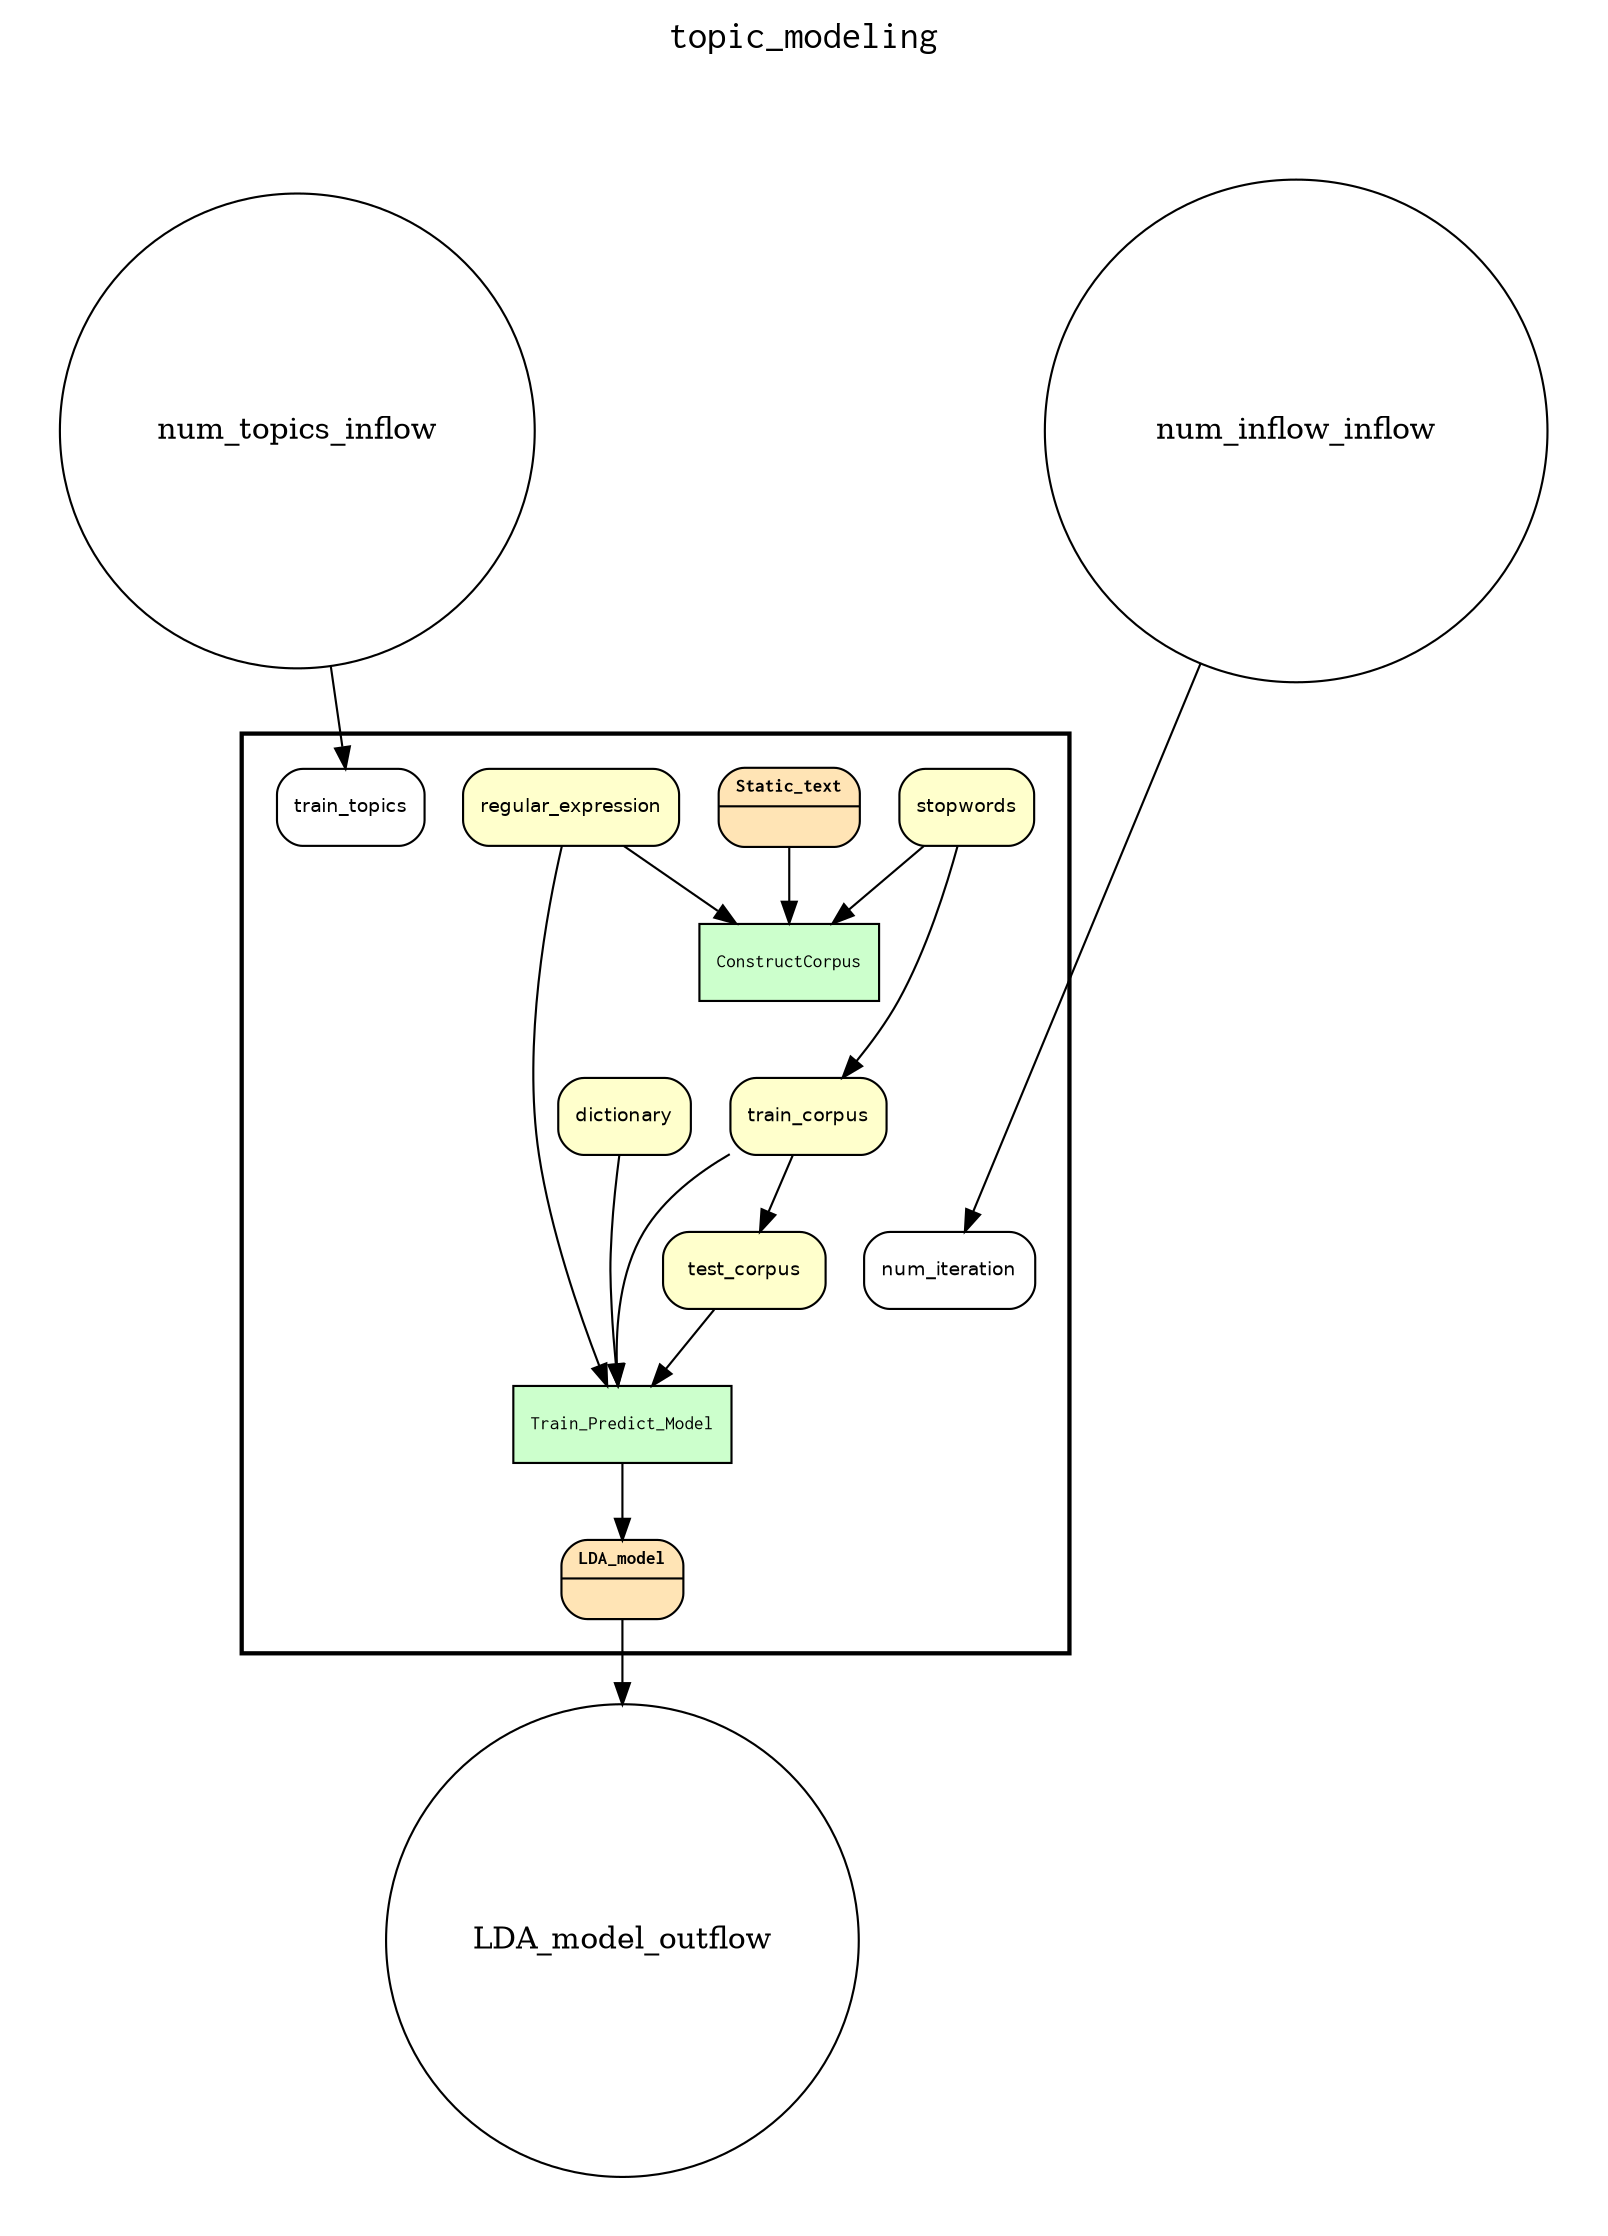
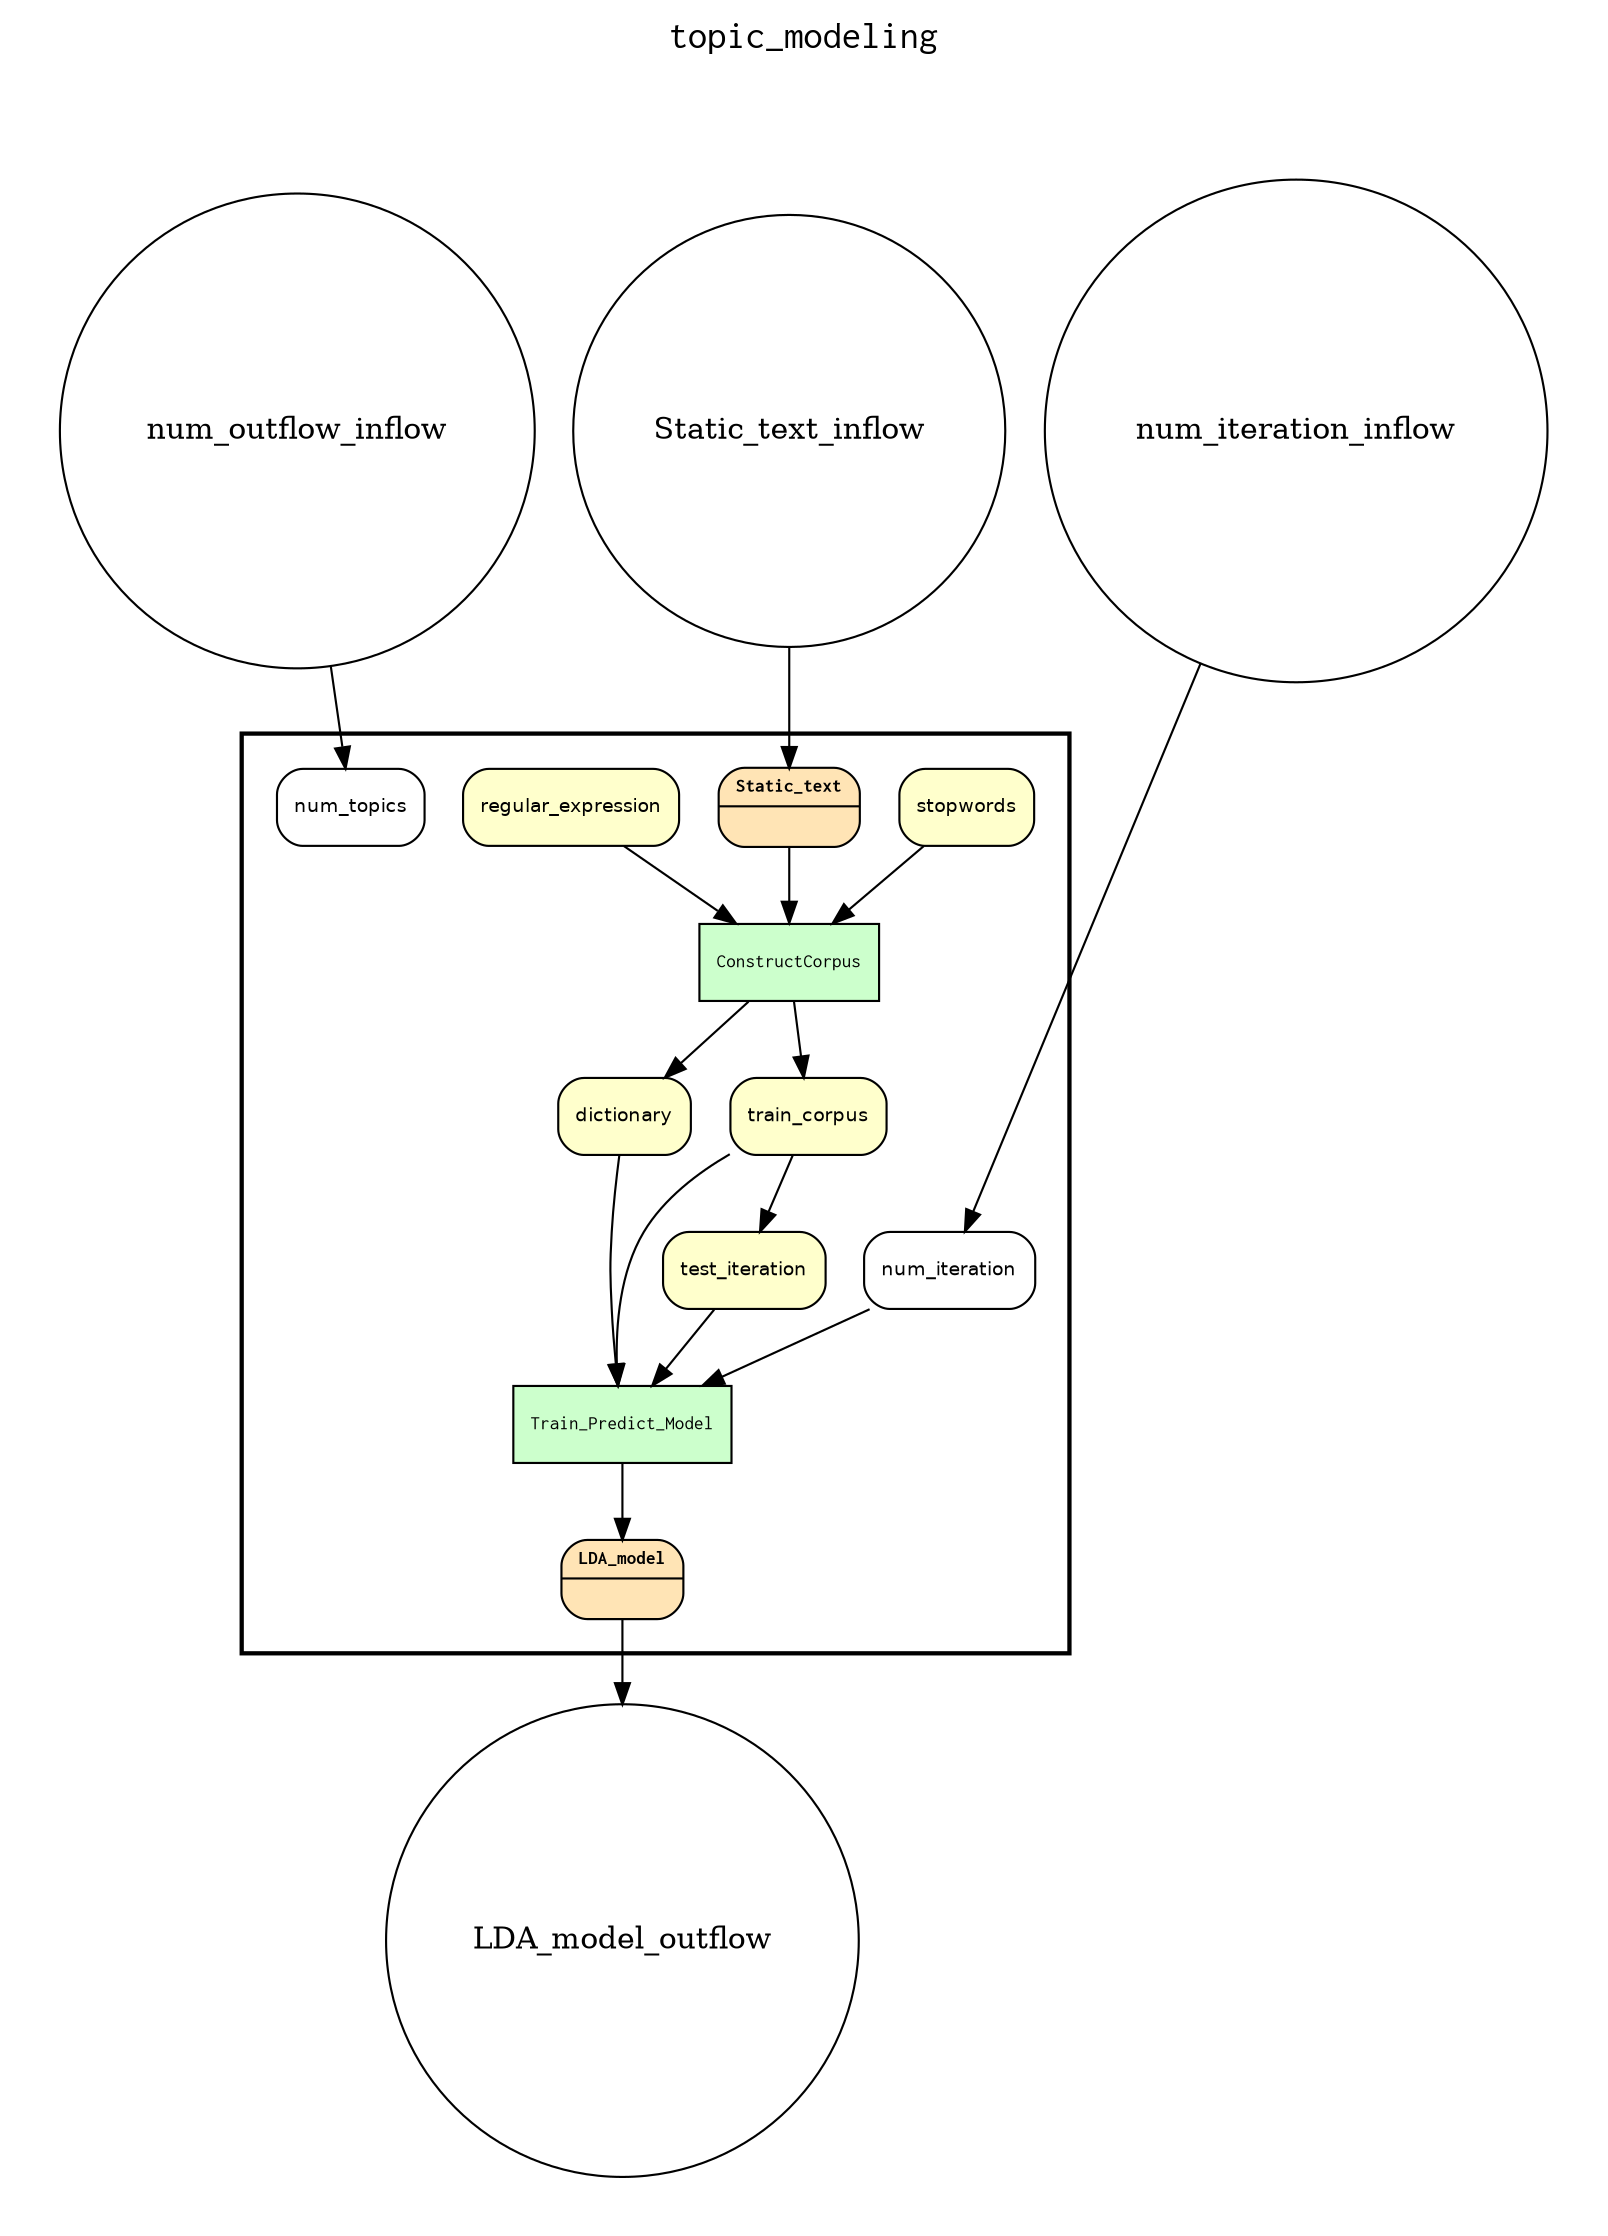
(297, 431) -> (297, 431)
none -> (789, 431)
(1296, 431) -> (1296, 431)
(351, 807) -> (351, 807)
(919, 959) -> (798, 1029)
none -> (715, 1032)
(534, 1109) -> (796, 1343)
(744, 1270) -> (744, 1270)
